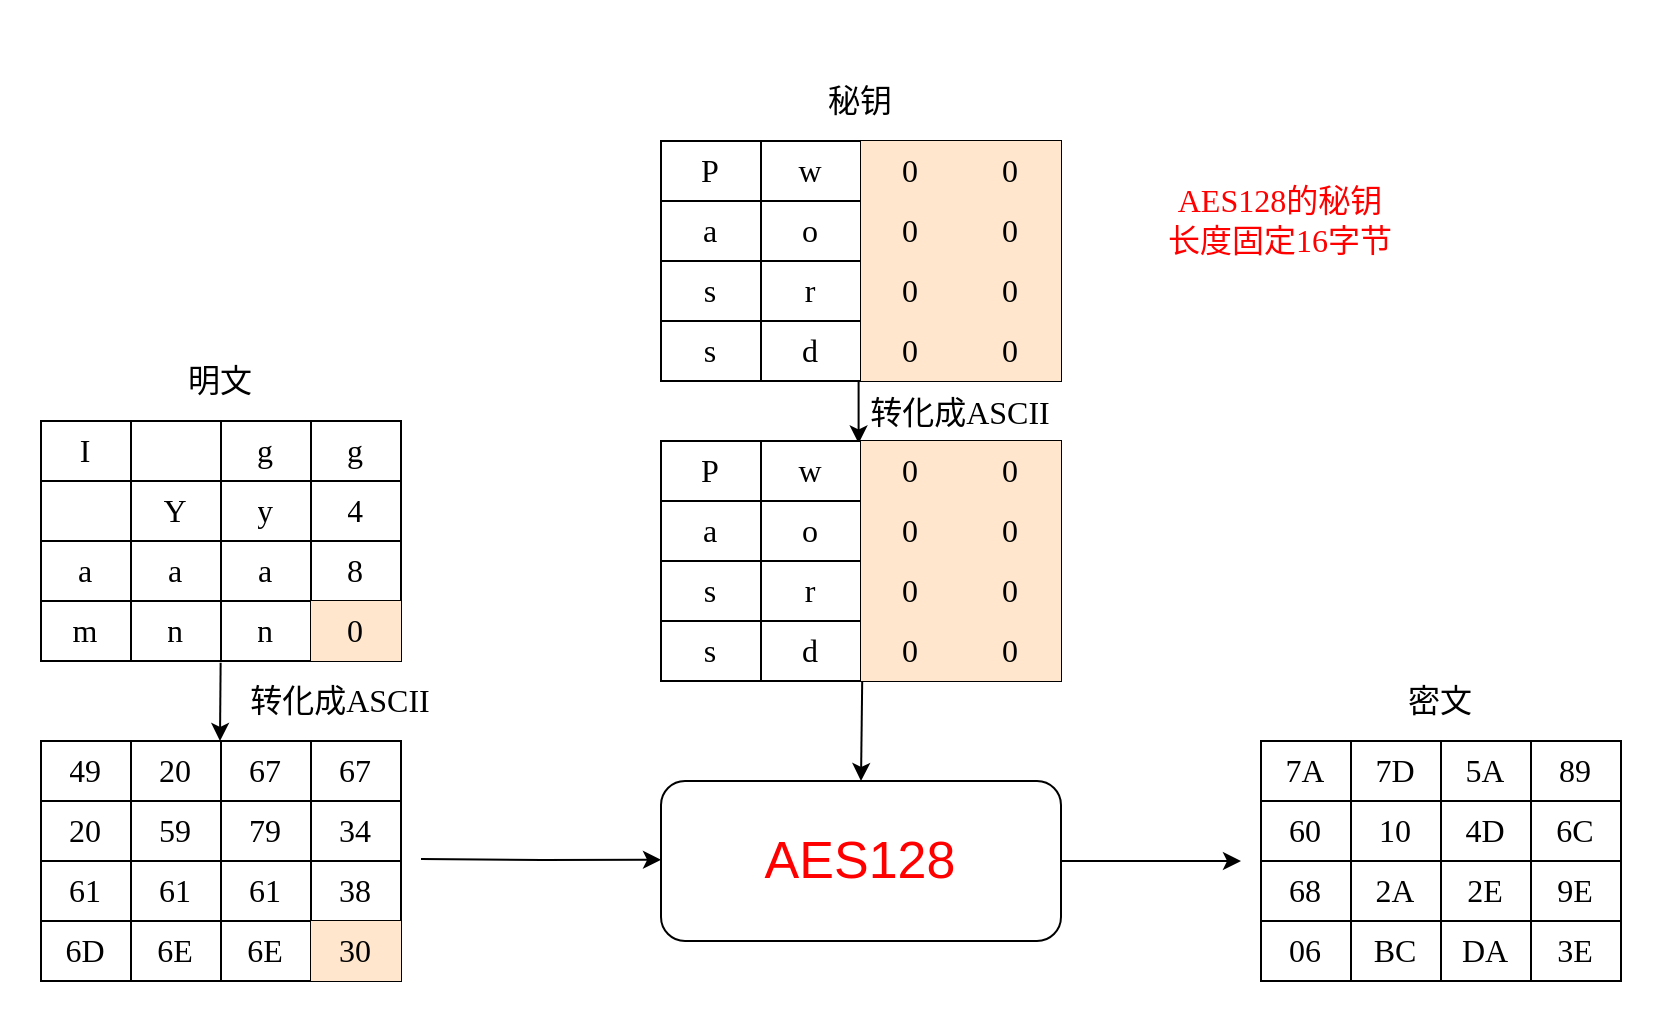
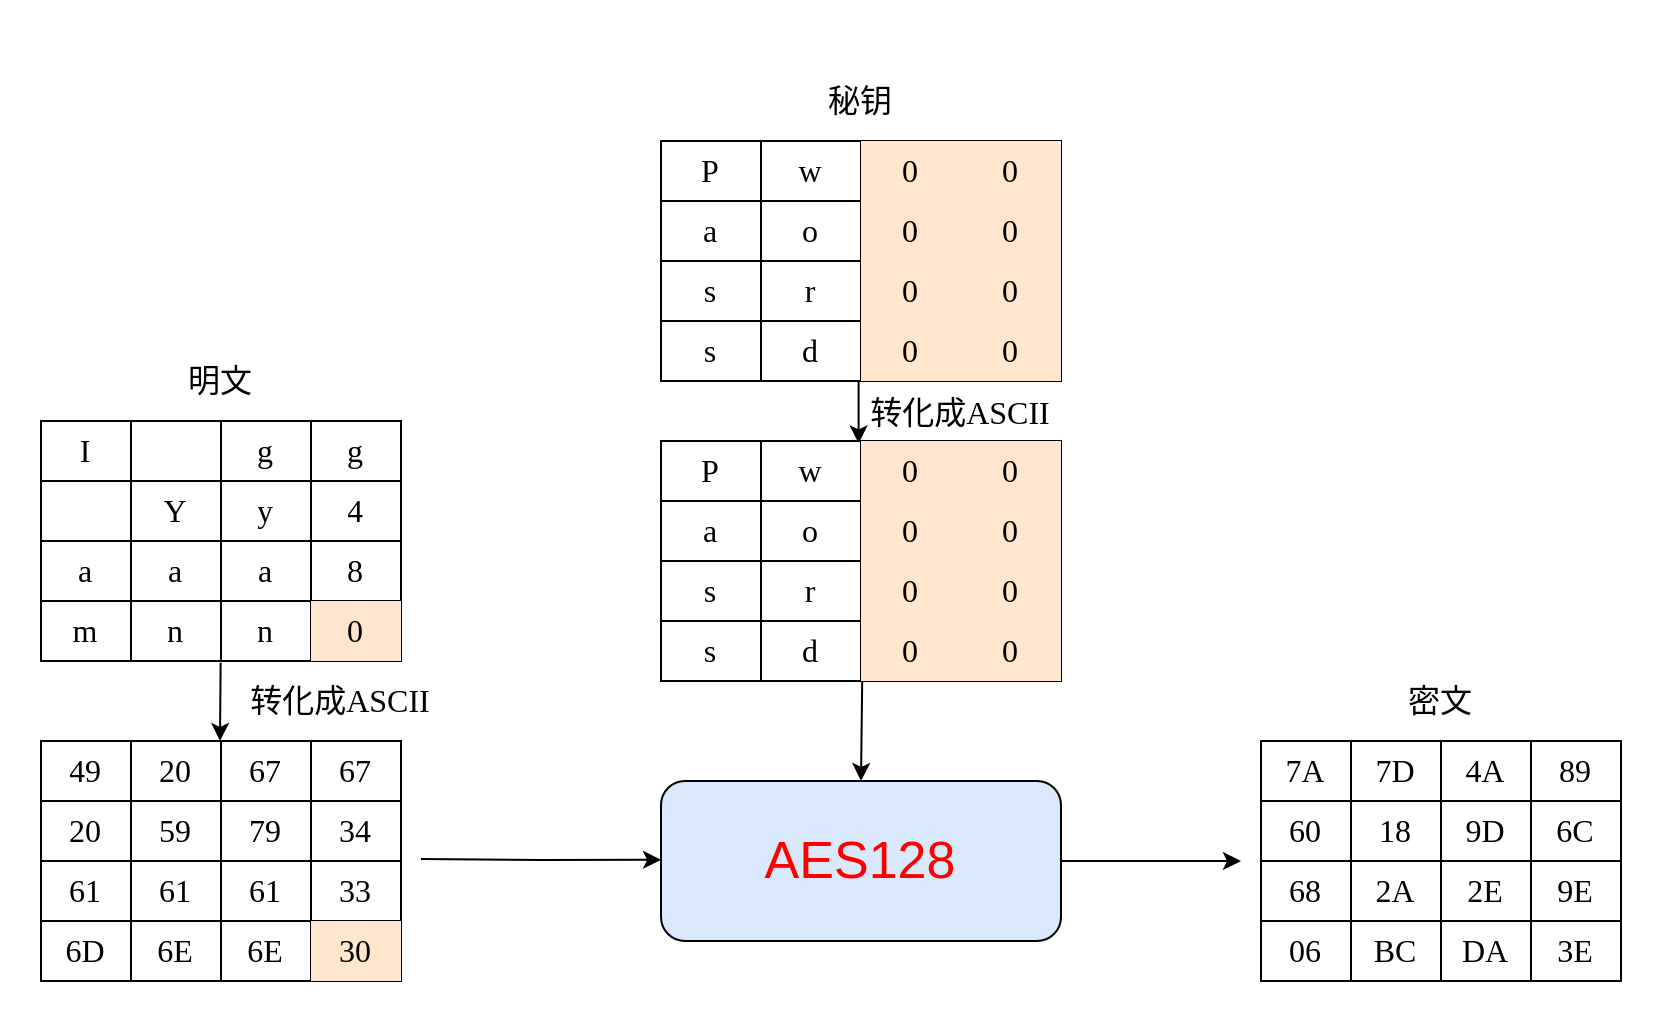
(1281, 221) -> none
(1486, 771) -> (1486, 771)
(1396, 831) -> (1396, 831)
(1486, 831) -> (1486, 831)
(861, 861) -> (861, 861)
(356, 891) -> (356, 891)
